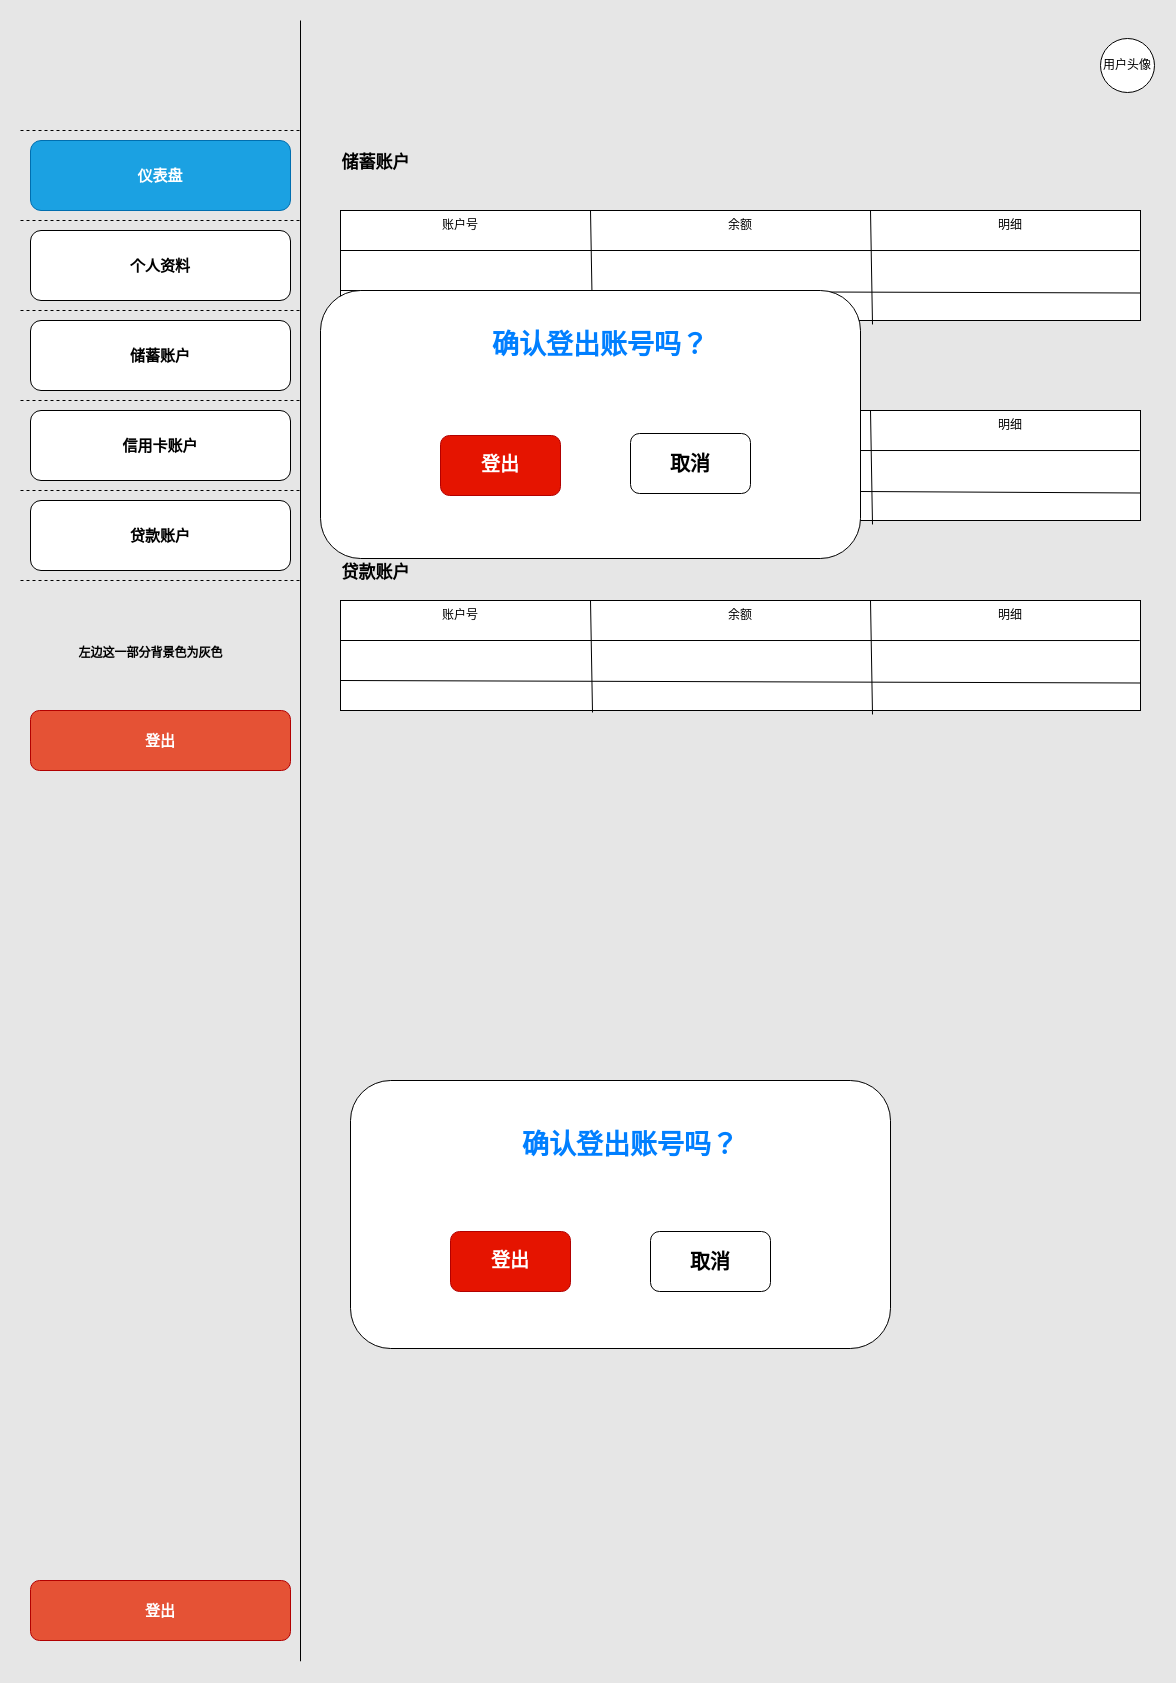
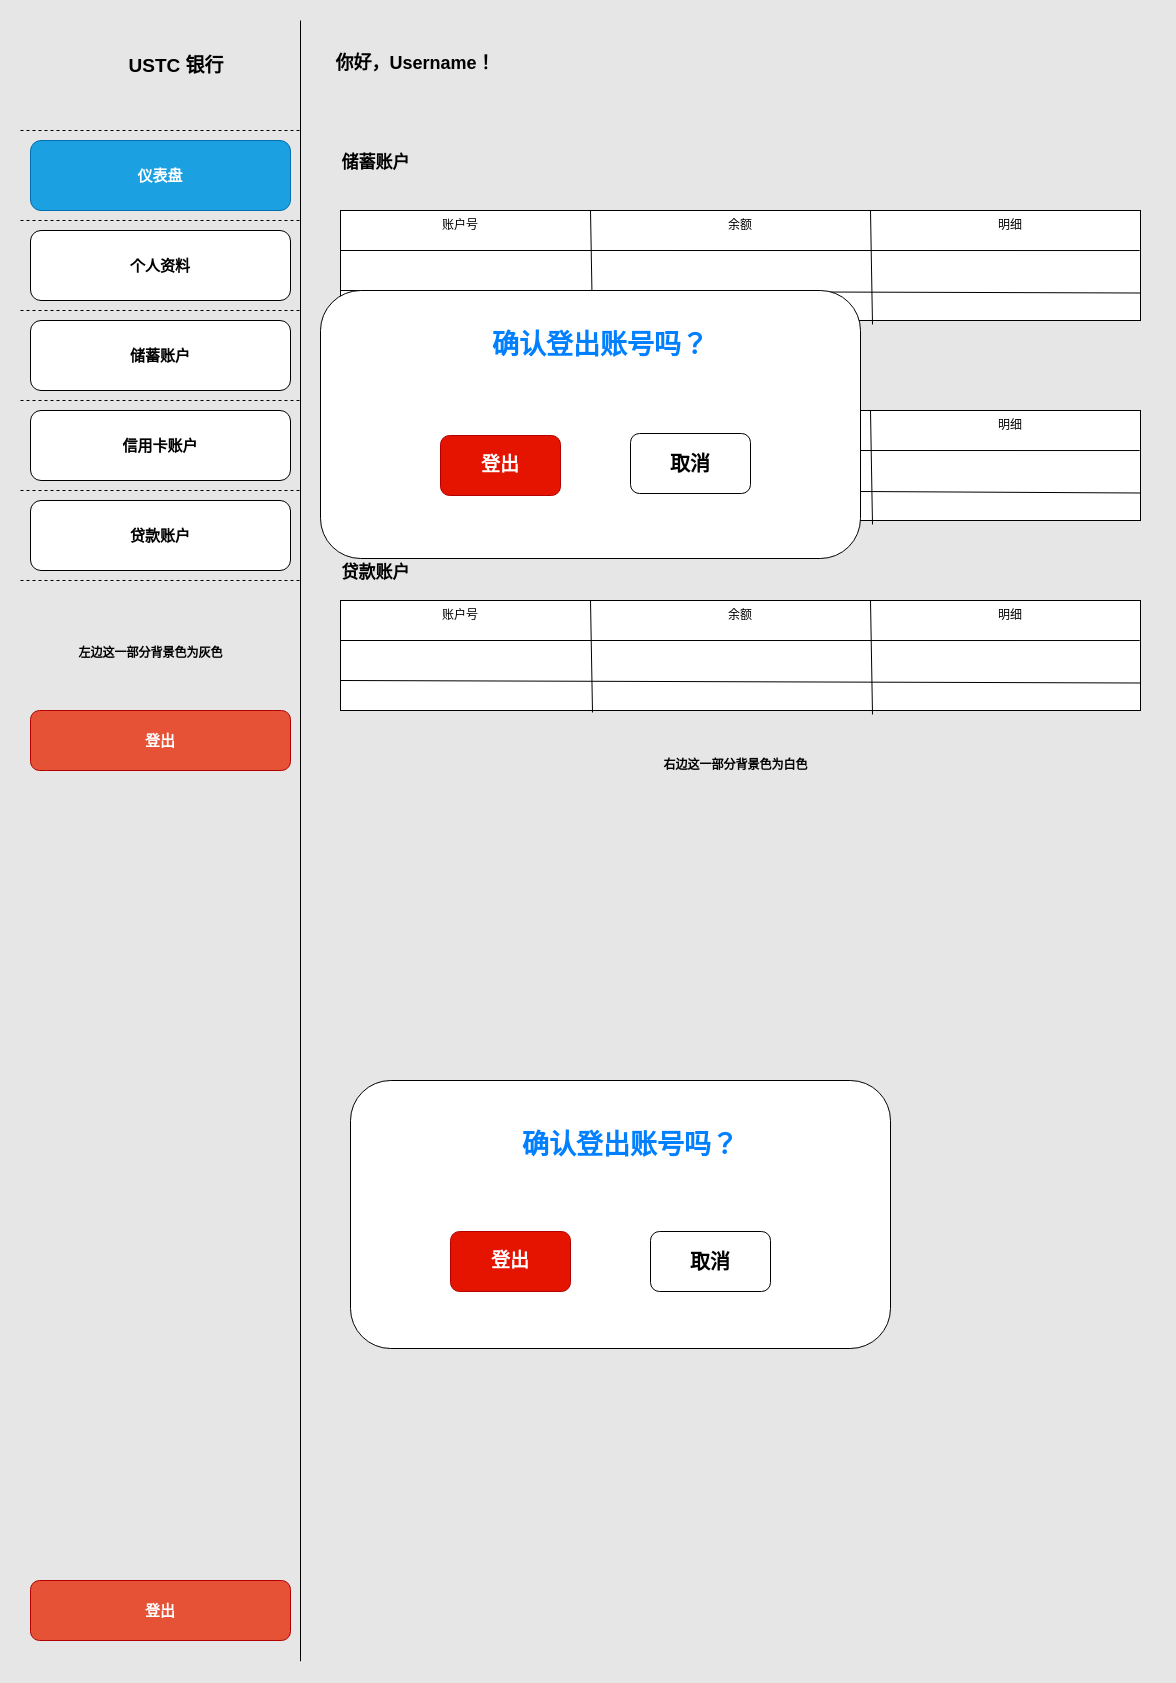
none -> (416, 64)
(1128, 66) -> none
none -> (177, 67)
none -> (736, 766)
